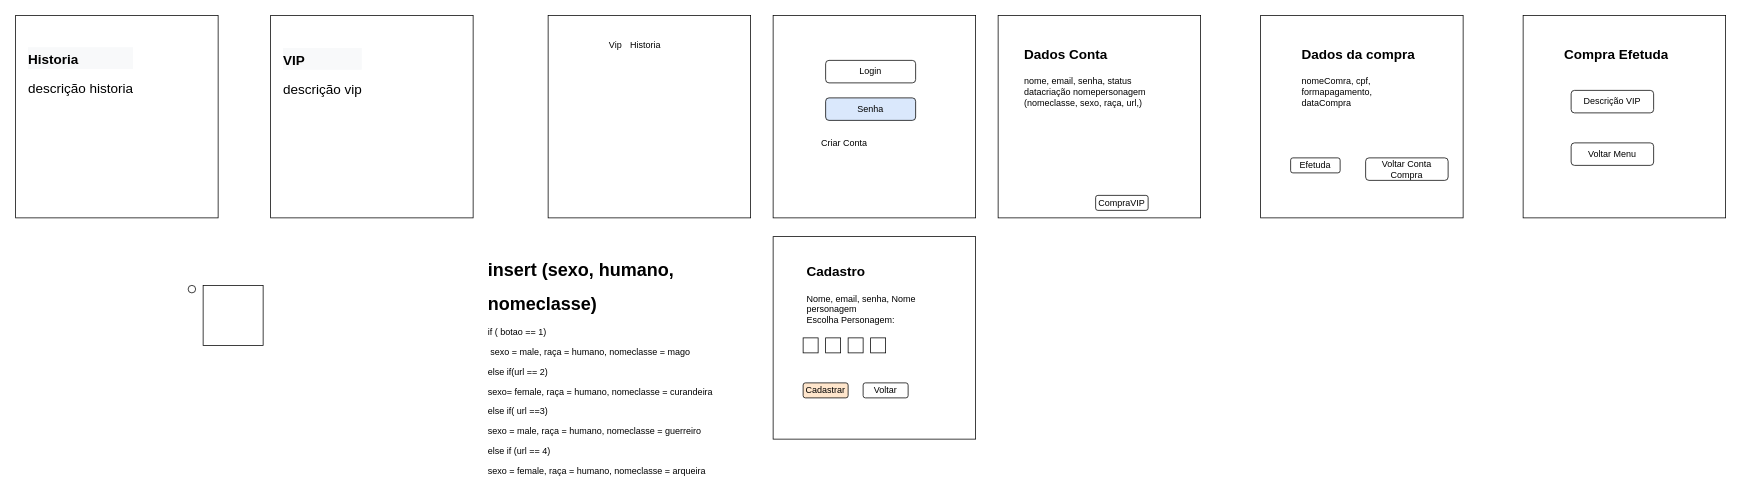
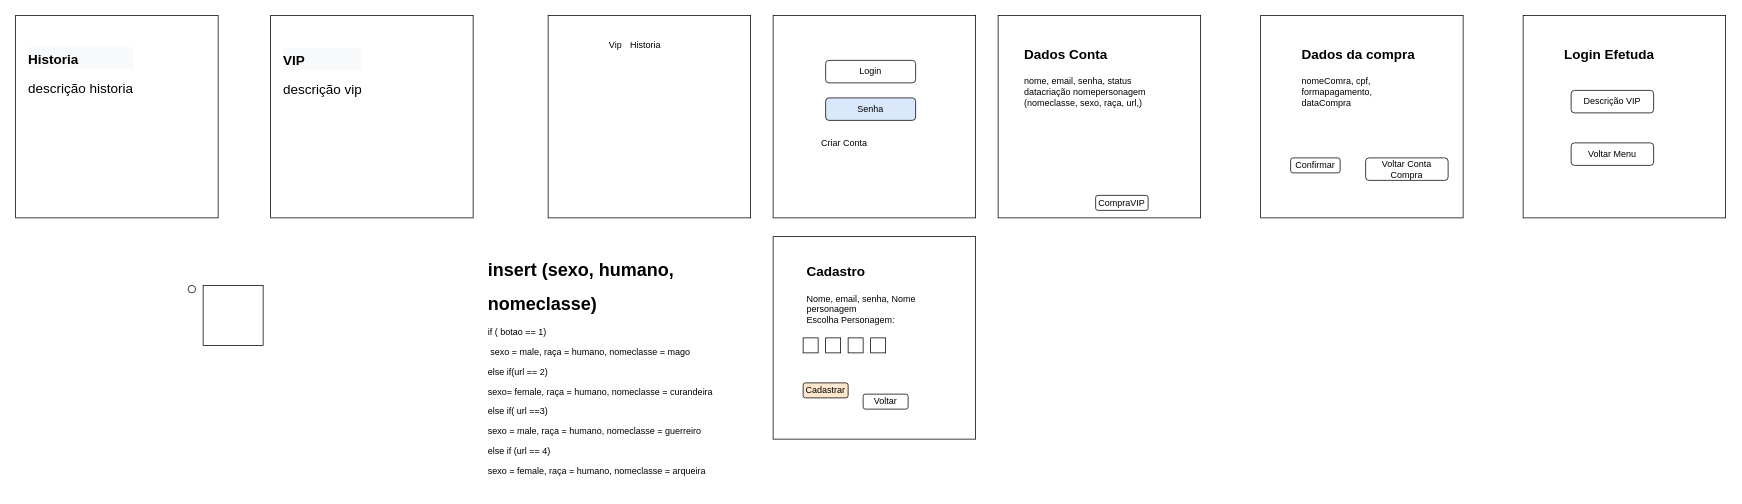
(1598, 36) -> (1595, 36)
(1315, 165) -> (1315, 165)
(885, 390) -> (885, 402)
